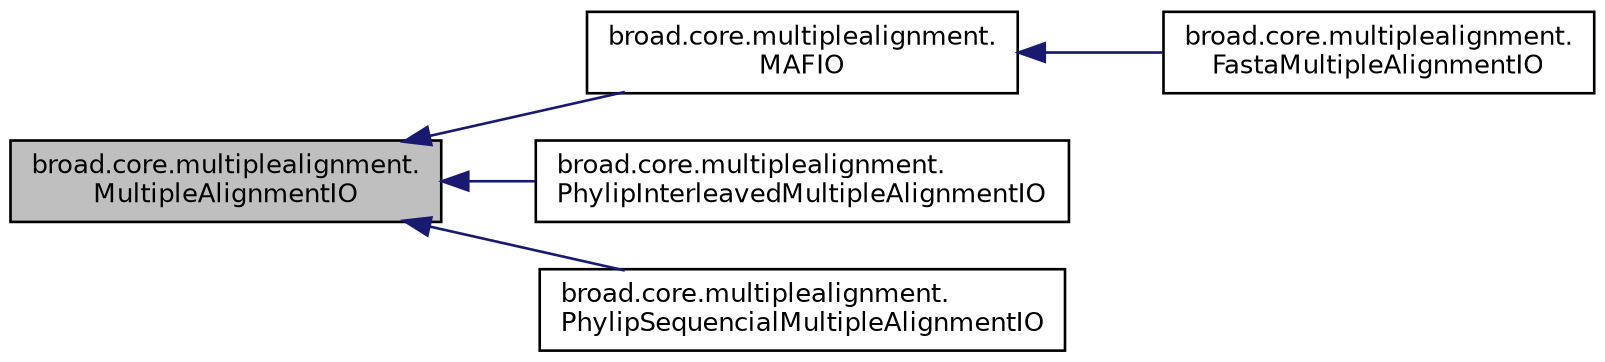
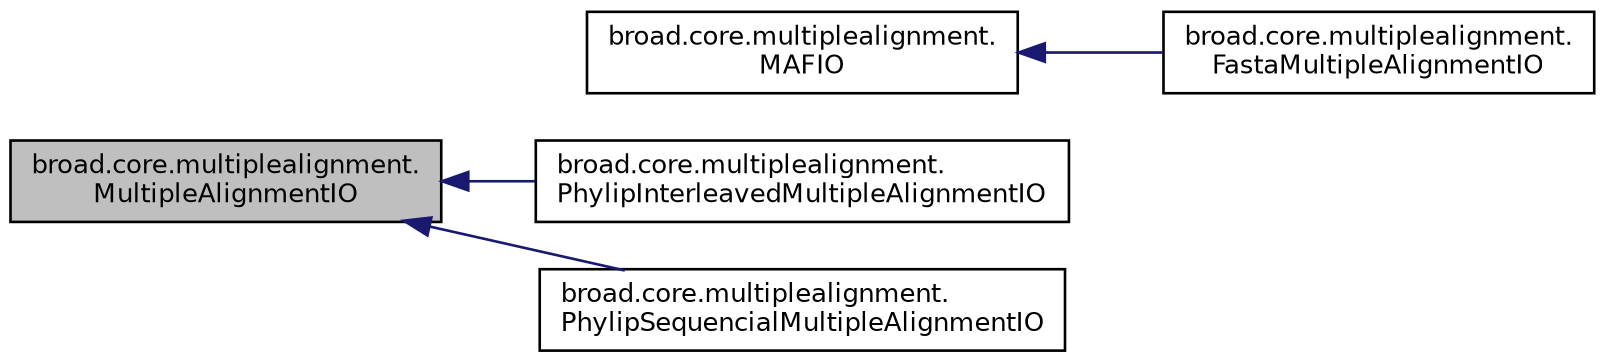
(527, 114) -> none
